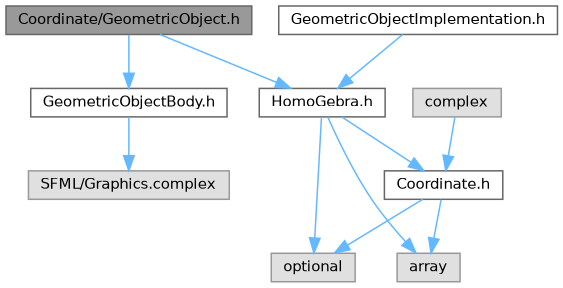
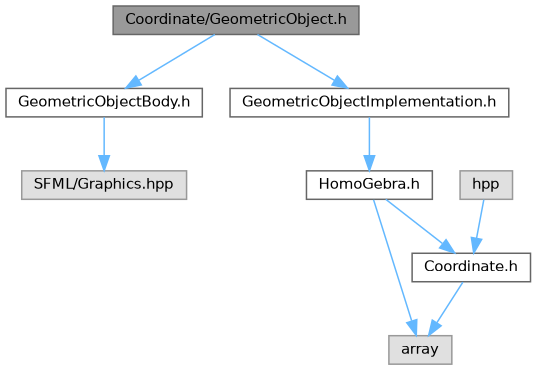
(218, 58) -> (296, 57)
(457, 103) -> (486, 185)
(129, 185) -> (104, 185)
(313, 268) -> none
